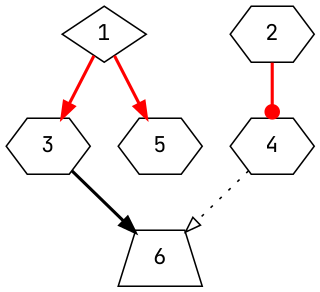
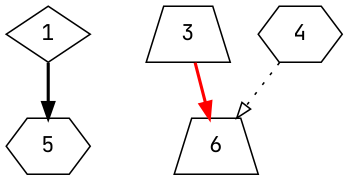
(272, 34) -> none
(82, 80) -> none
(127, 80) -> (48, 83)
(48, 146) -> (188, 34)
(98, 196) -> (200, 83)
